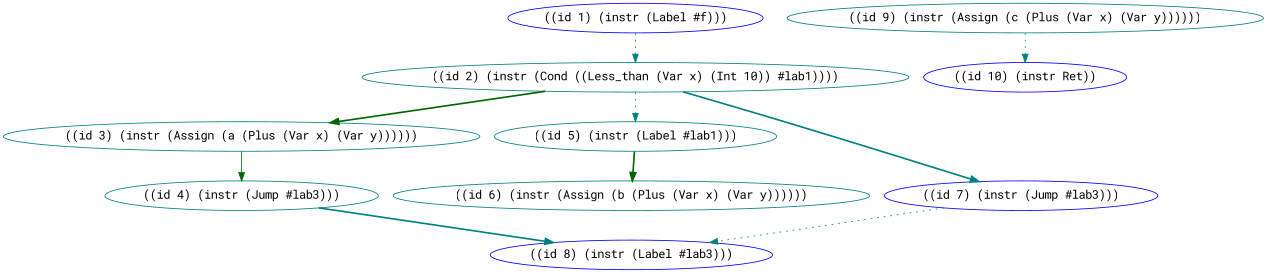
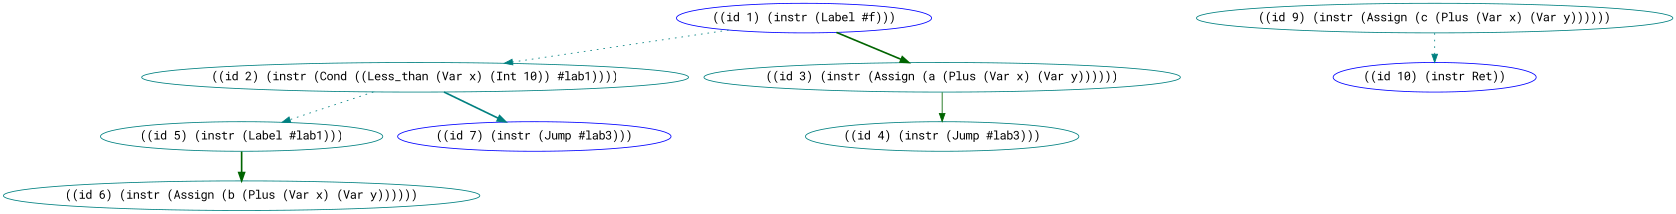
(442, 106) -> (869, 46)
(631, 255) -> none
